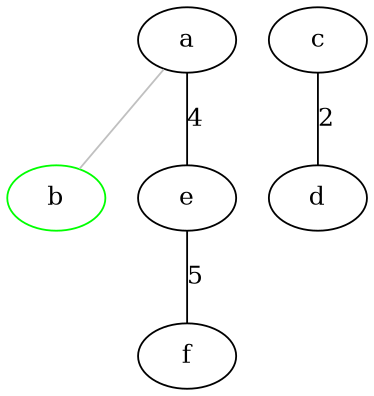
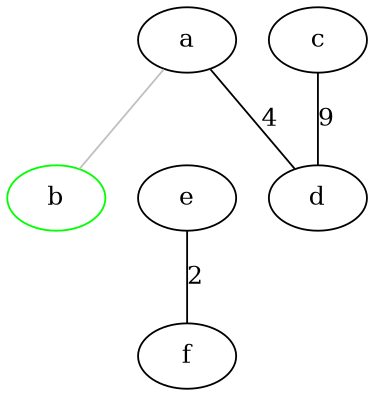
(187, 119) -> (253, 119)
(327, 119) -> (327, 119)
(196, 277) -> (196, 277)
